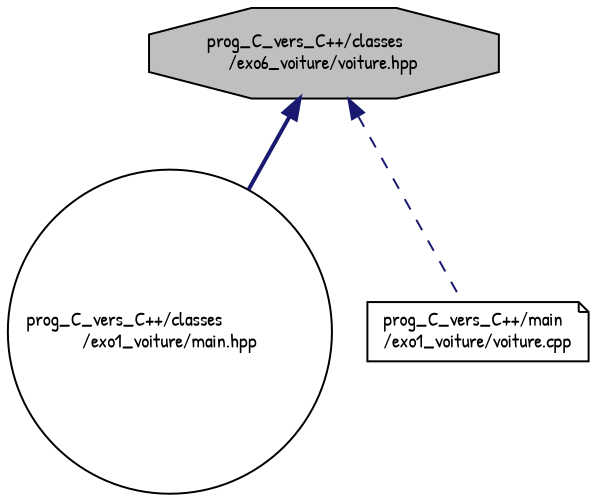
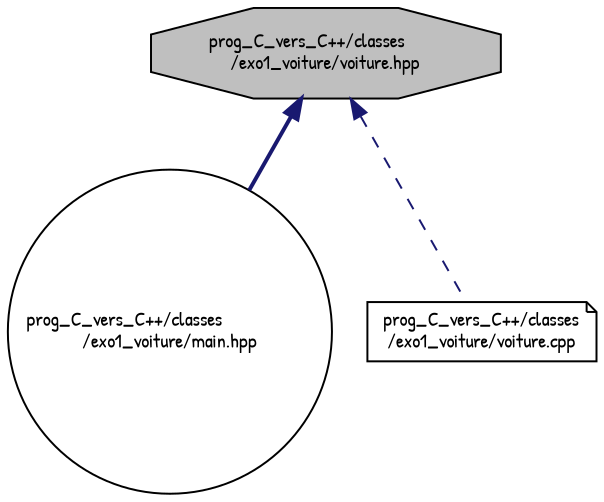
(324, 53) -> (326, 53)
(478, 332) -> (482, 332)
